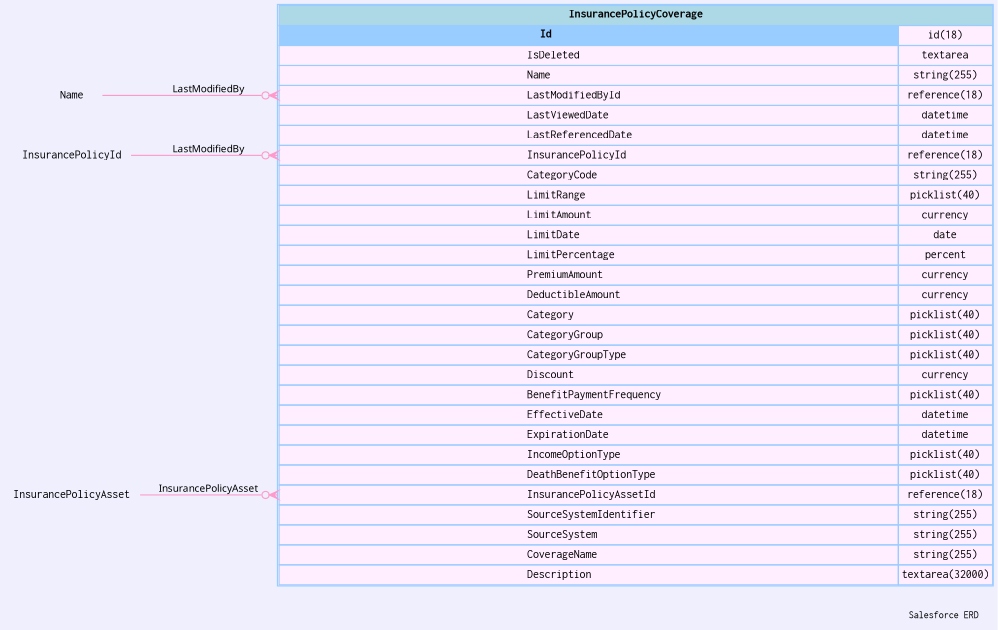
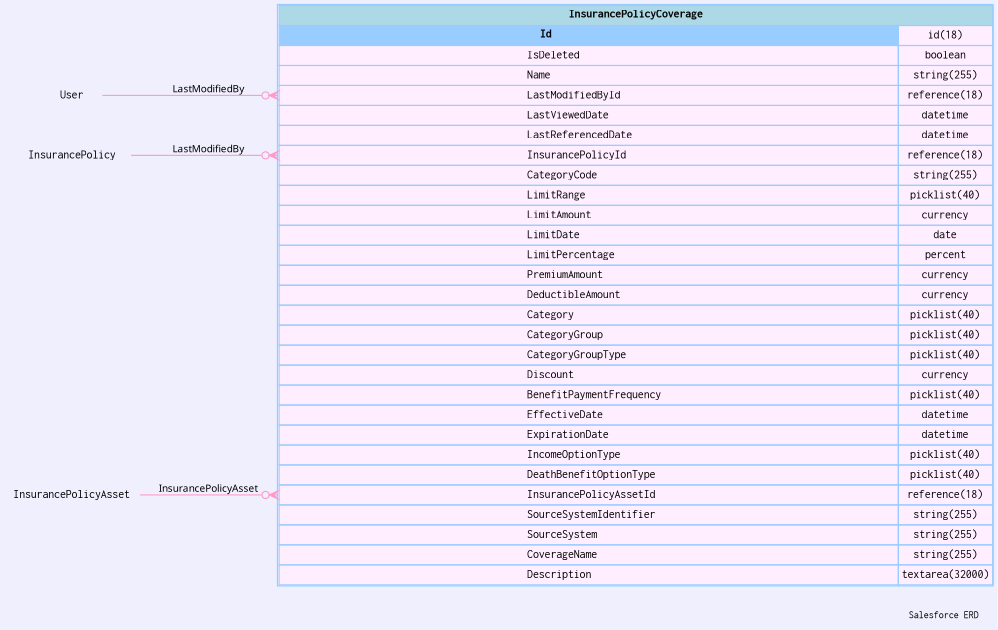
(945, 55) -> (945, 55)
(72, 95) -> (72, 95)
(72, 155) -> (72, 155)
